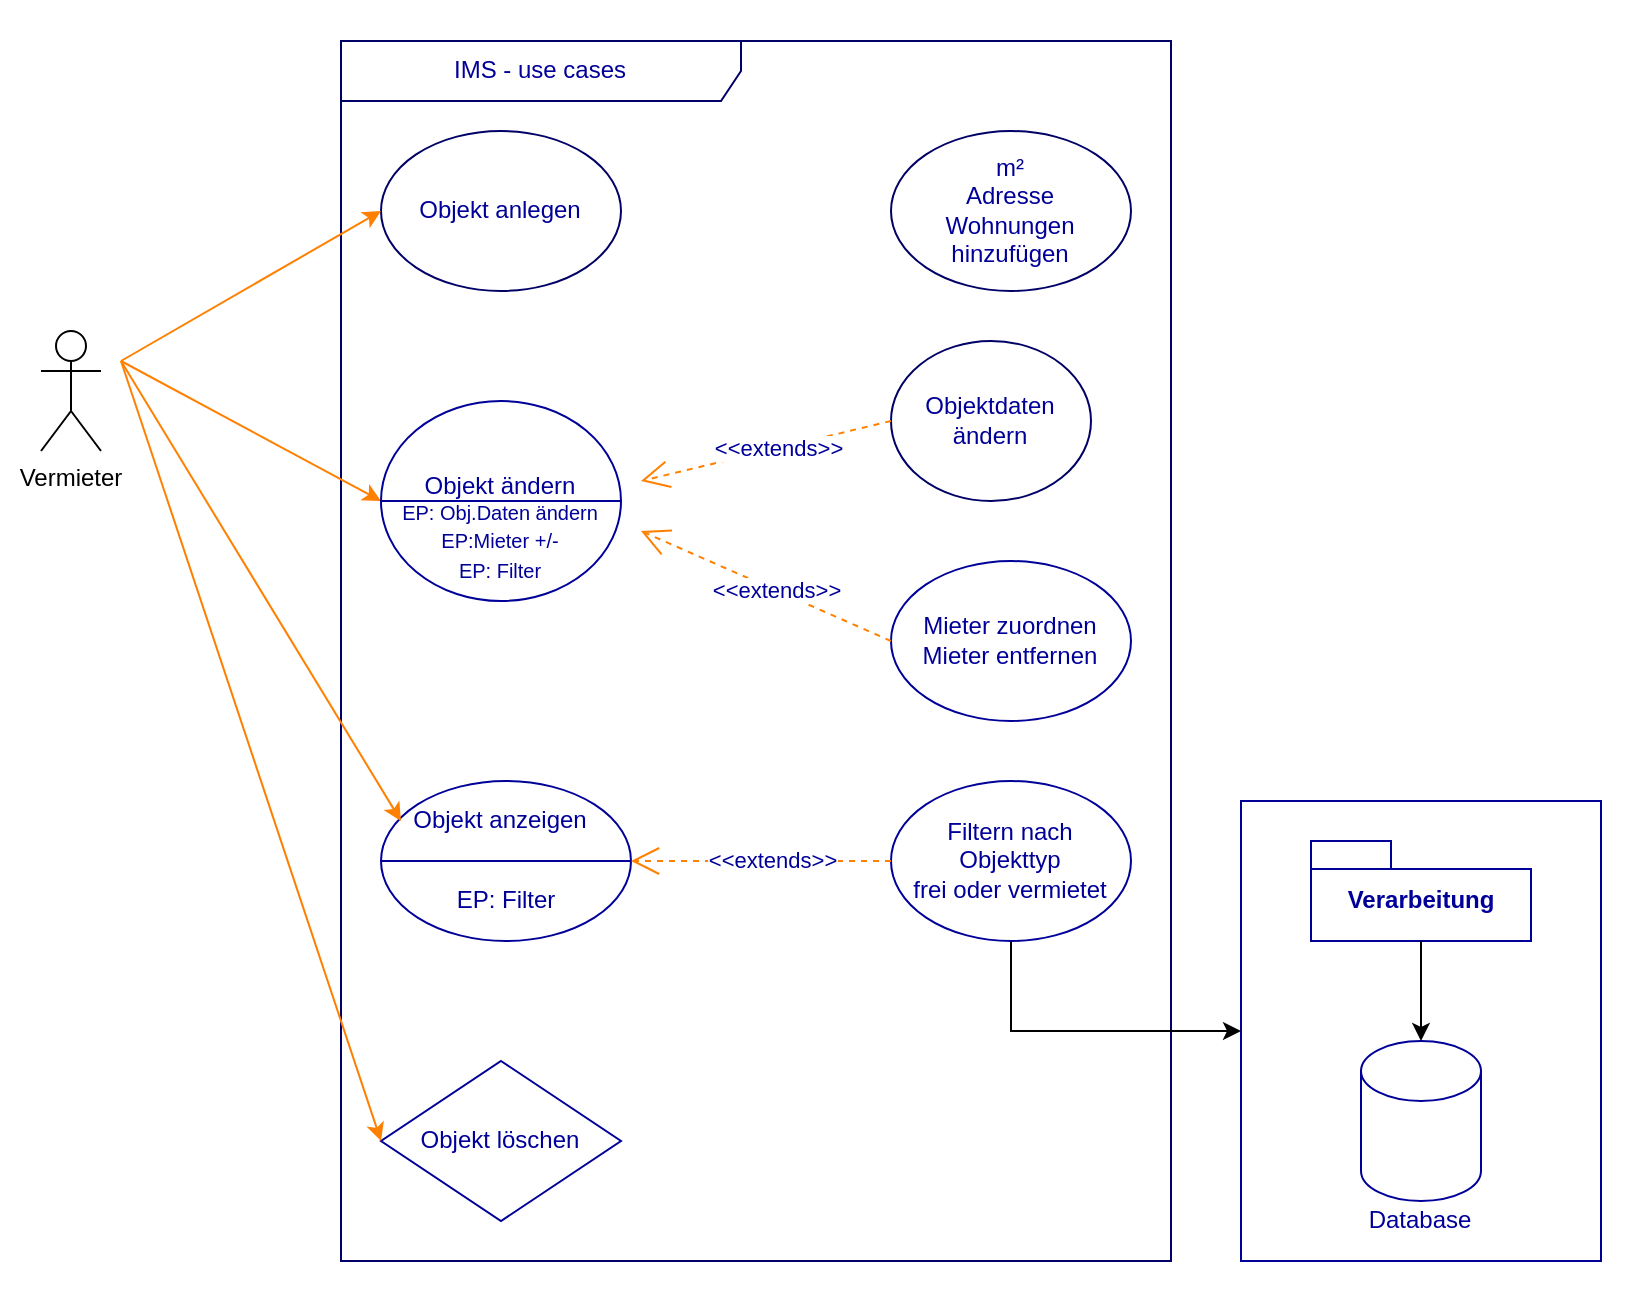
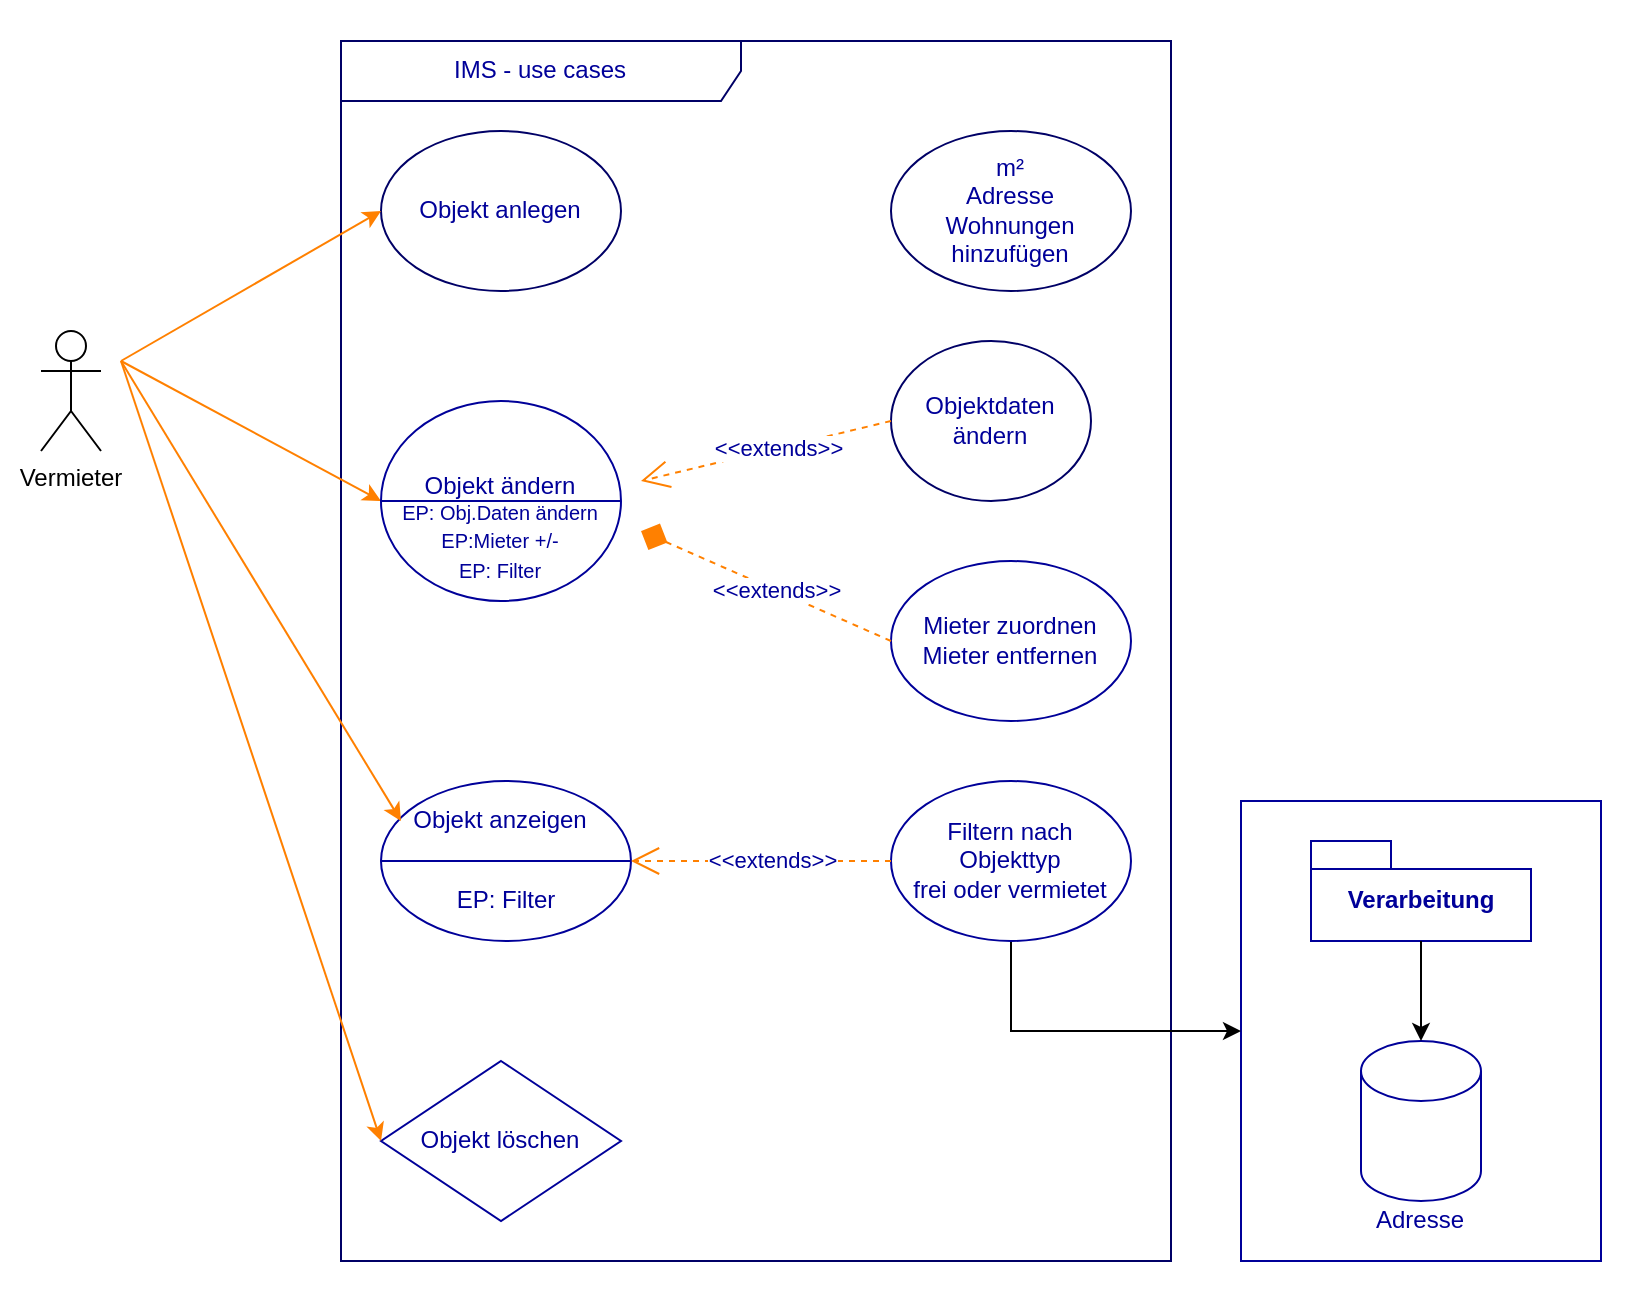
(656, 538) -> (667, 542)
(1421, 1221) -> (1421, 1221)
